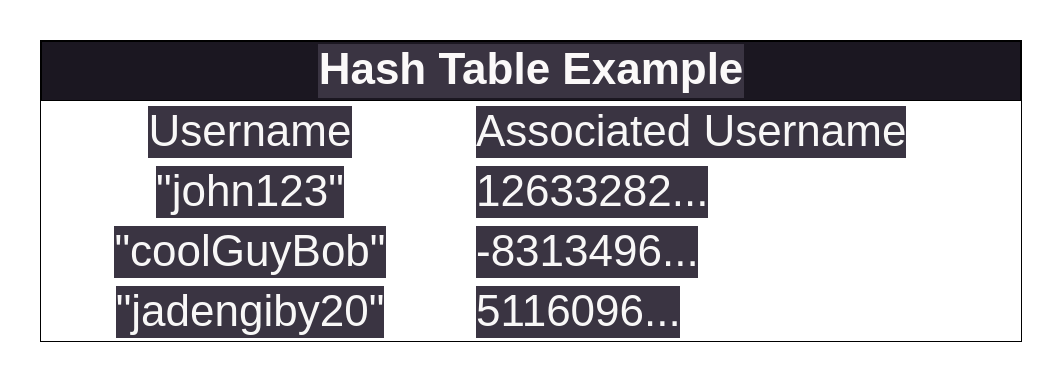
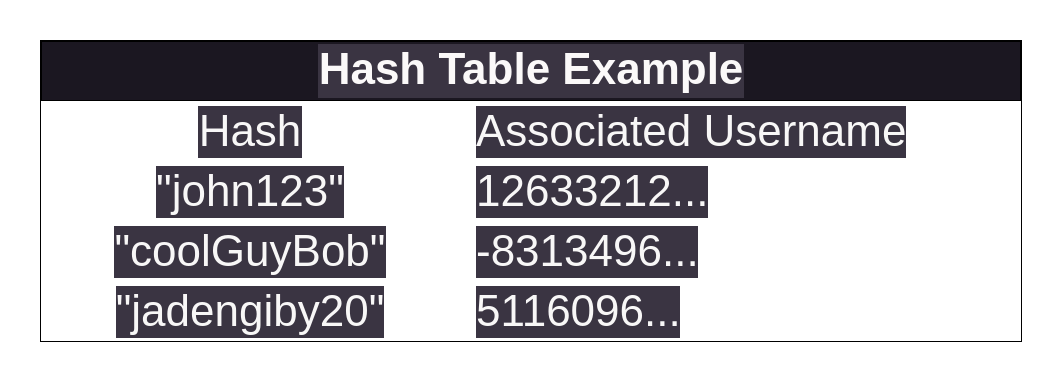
(251, 131) -> (251, 131)
(595, 191) -> (595, 191)
